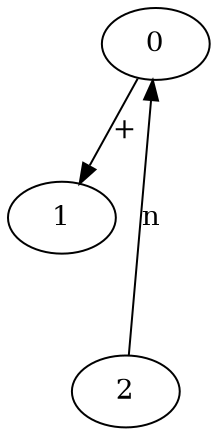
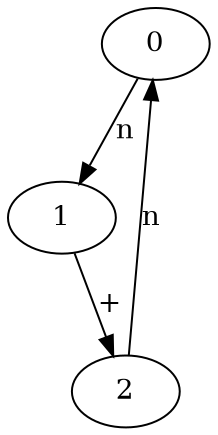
(126, 131) -> (126, 131)
none -> (90, 295)
